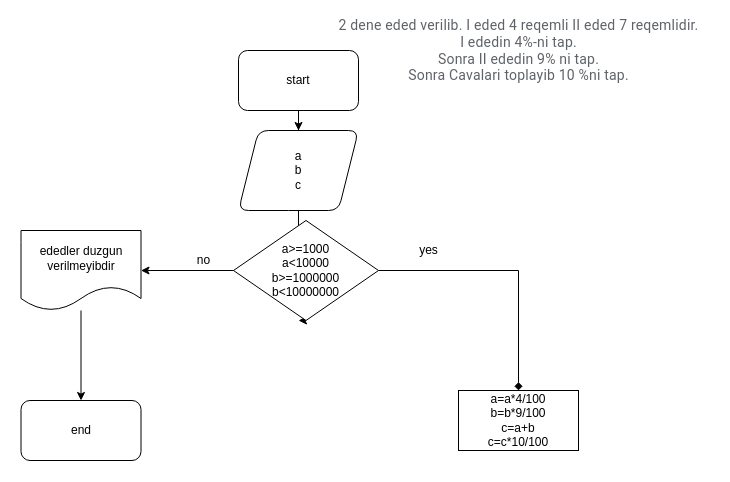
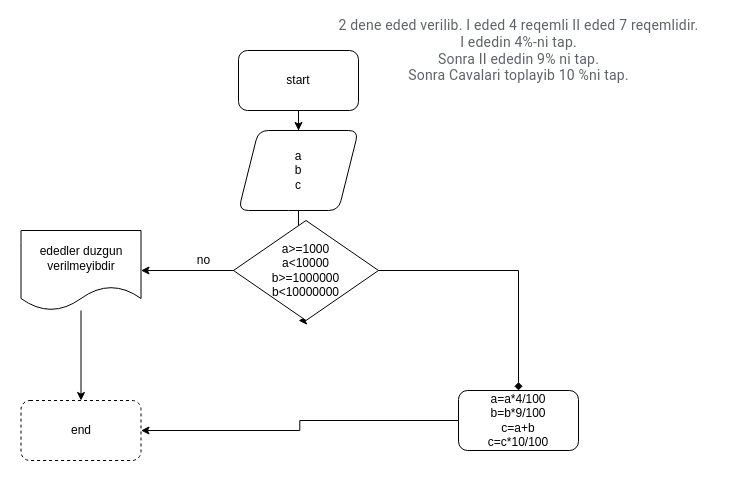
(429, 251) -> none
(519, 421) -> (519, 421)
none -> (300, 423)
(81, 431) -> (81, 431)
